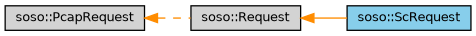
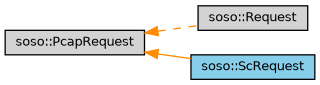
(331, 18) -> (174, 56)
